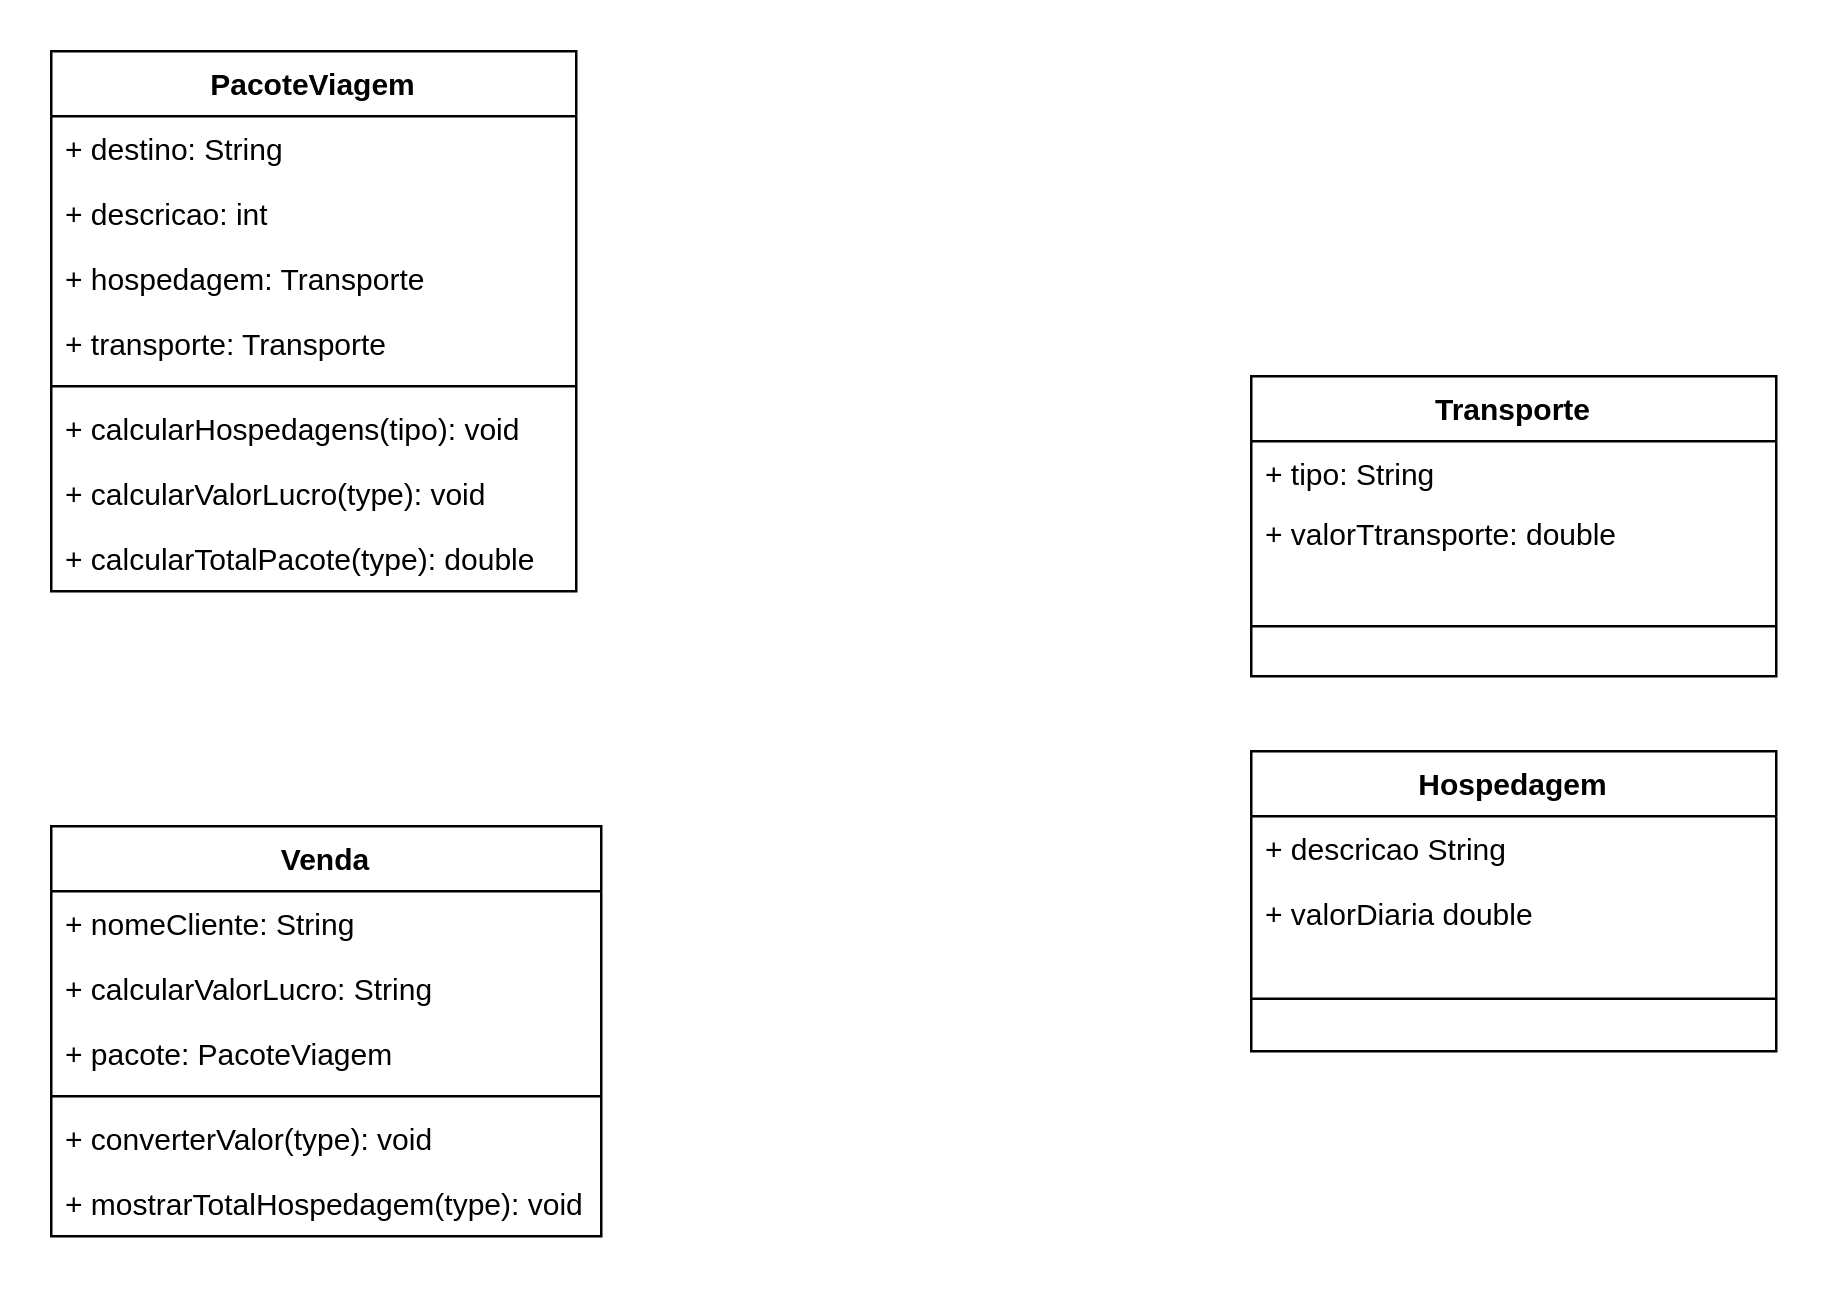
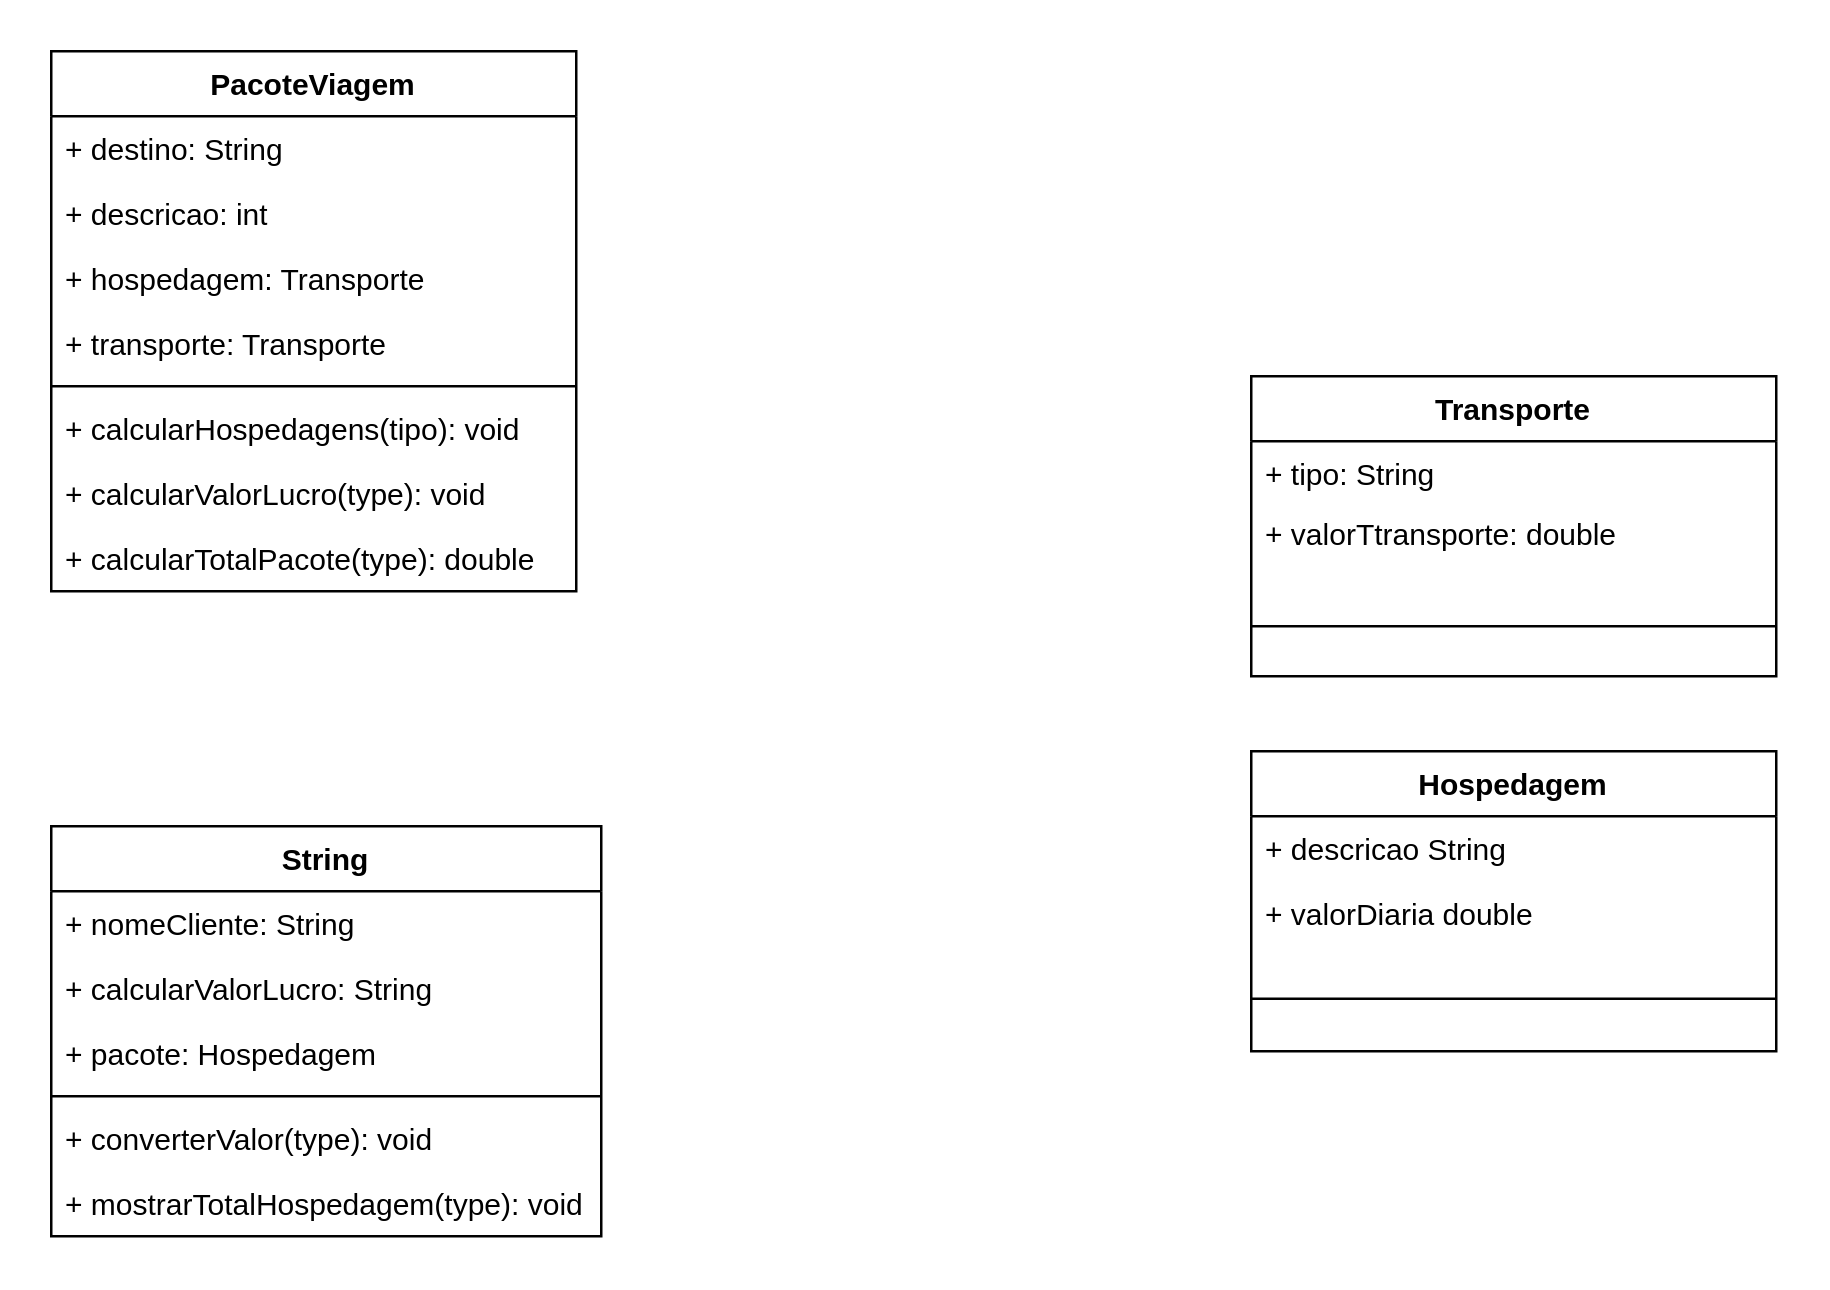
(326, 862) -> (326, 862)
(235, 1057) -> (223, 1057)
